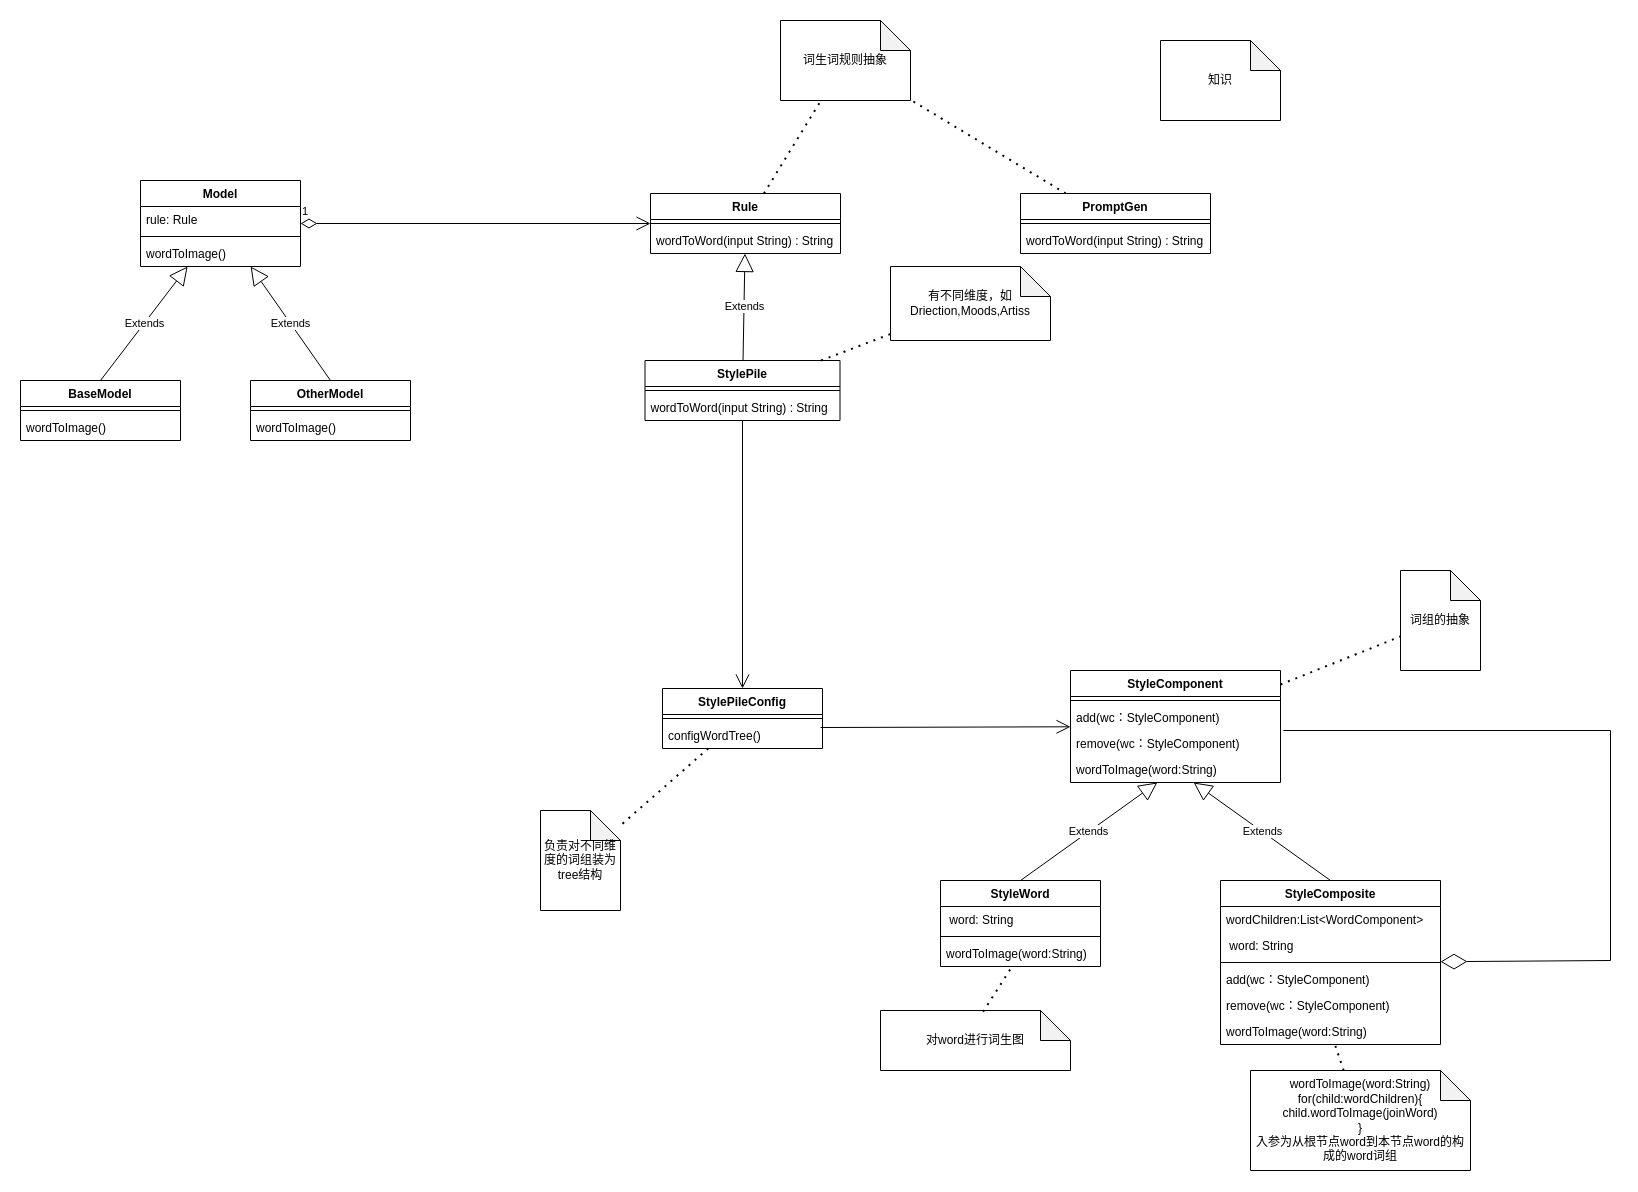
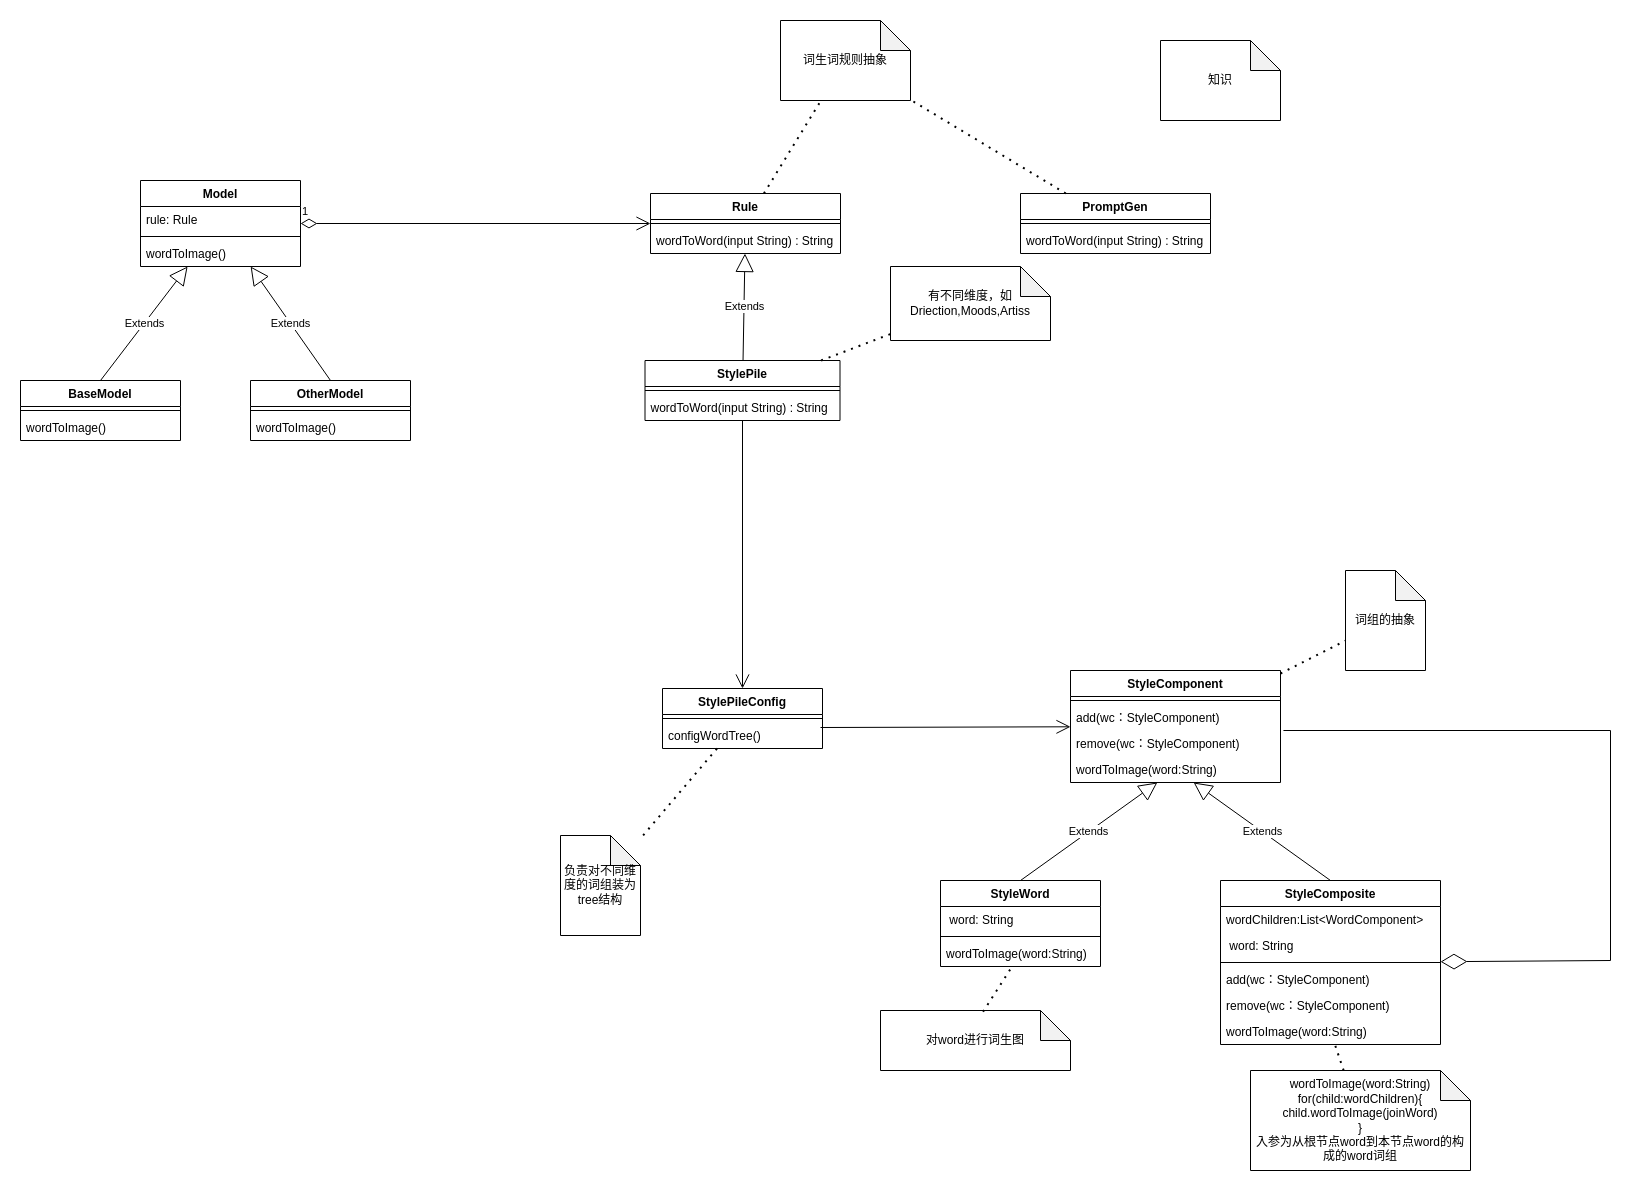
(1441, 621) -> (1386, 621)
(581, 861) -> (601, 886)
